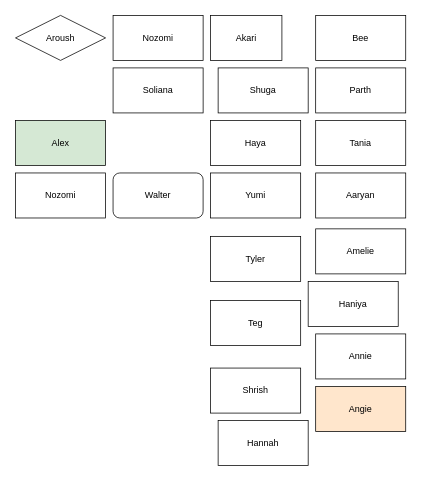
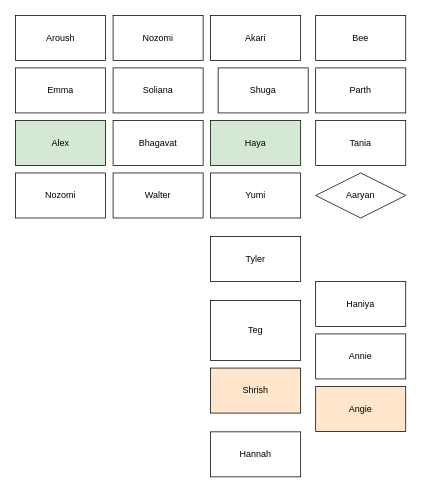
(60, 38) -> (60, 38)
(246, 38) -> (255, 38)
none -> (60, 90)
none -> (158, 143)
(255, 143) -> (255, 143)
(158, 195) -> (158, 195)
(360, 195) -> (360, 195)
(360, 251) -> none
(353, 304) -> (360, 304)
(255, 323) -> (255, 330)
(255, 390) -> (255, 390)
(263, 443) -> (255, 454)
